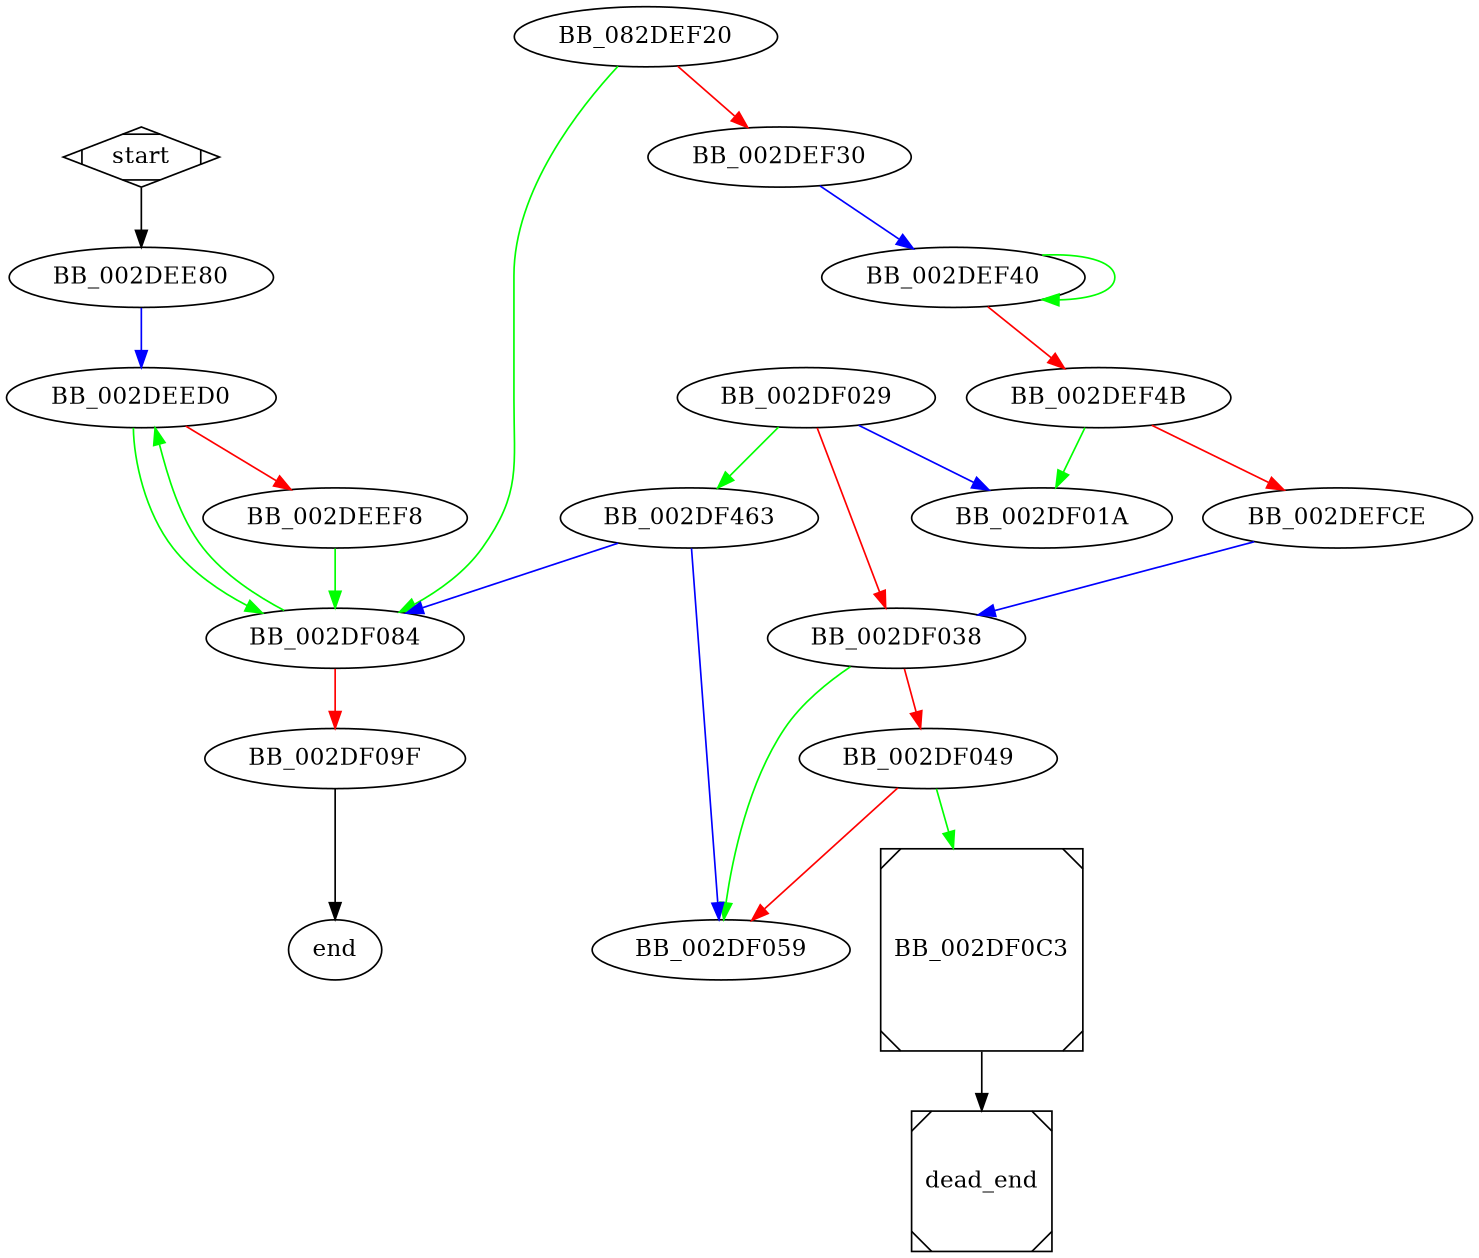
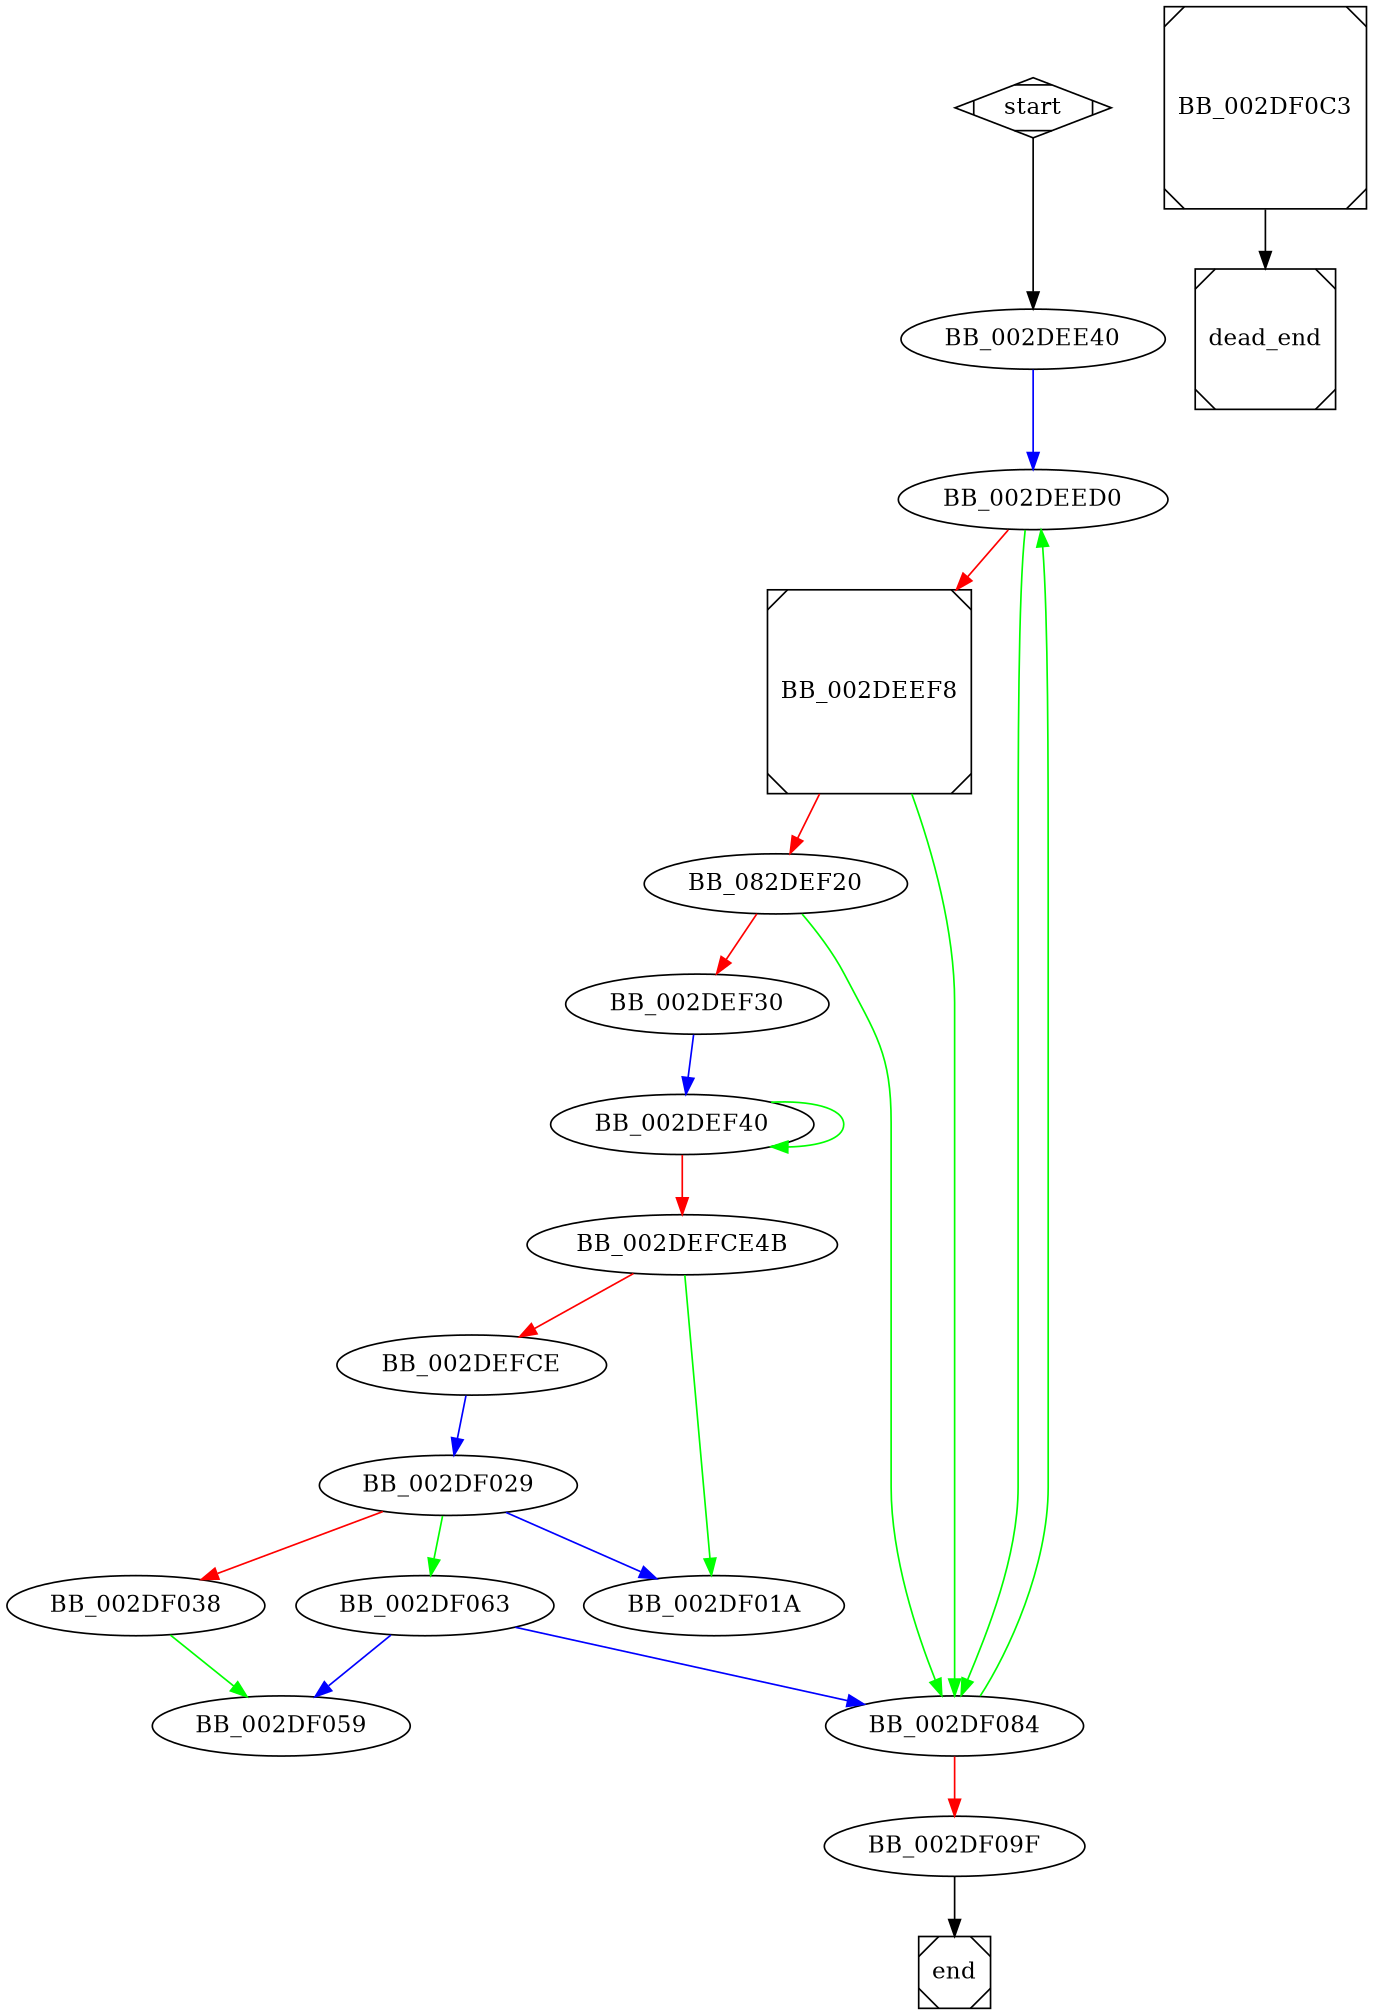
(141, 277) -> (1033, 339)
(1099, 398) -> (682, 1245)
(335, 518) -> (869, 692)
(689, 518) -> (425, 1606)
(1124, 576) -> (462, 1417)
(928, 759) -> none
none -> (809, 816)
(335, 950) -> (955, 1972)
